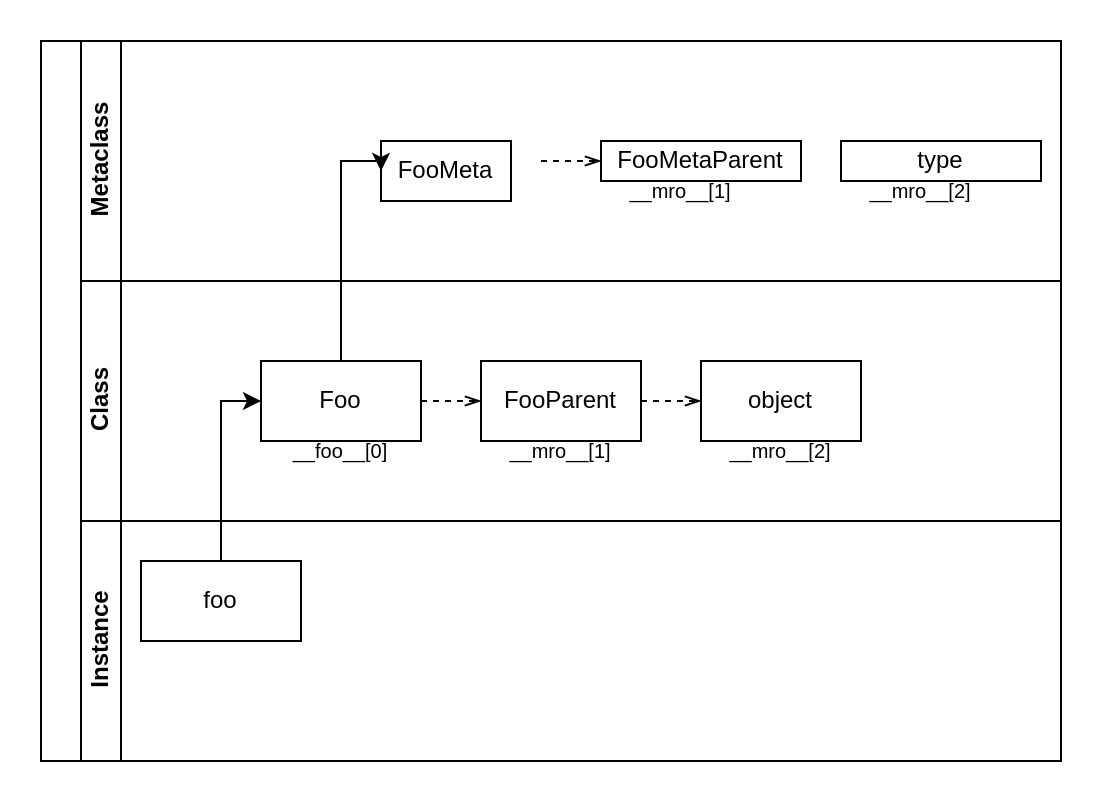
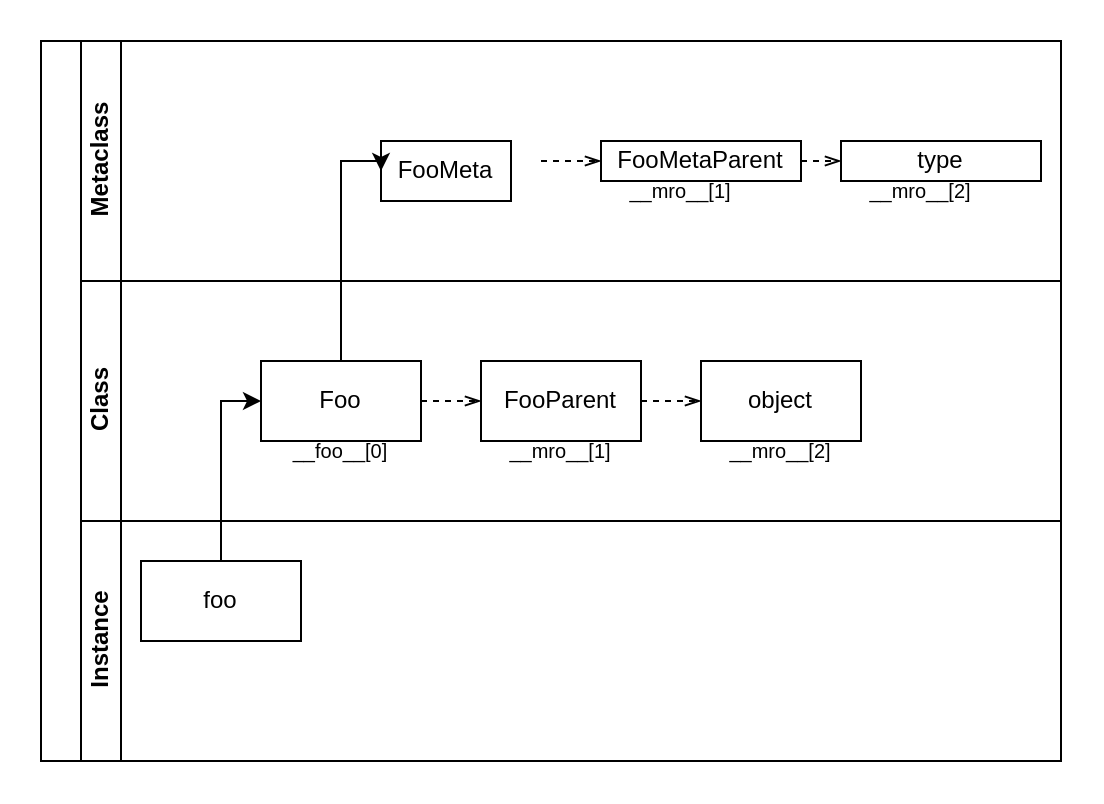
none -> (818, 161)
